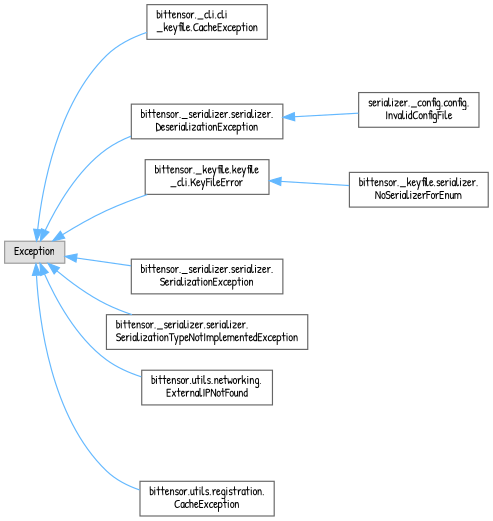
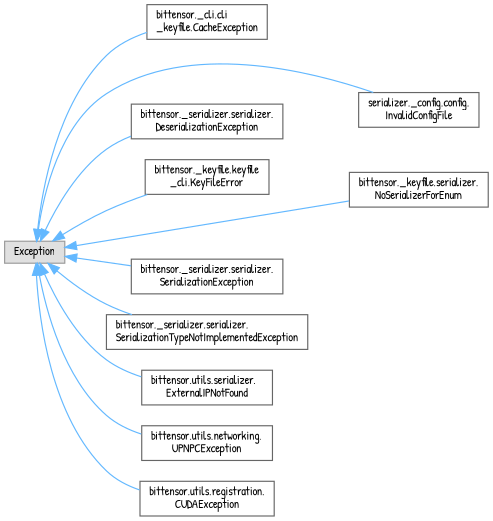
(327, 115) -> (161, 71)
(315, 184) -> (213, 223)
(207, 388) -> (207, 388)
none -> (207, 443)
(207, 499) -> (207, 499)
